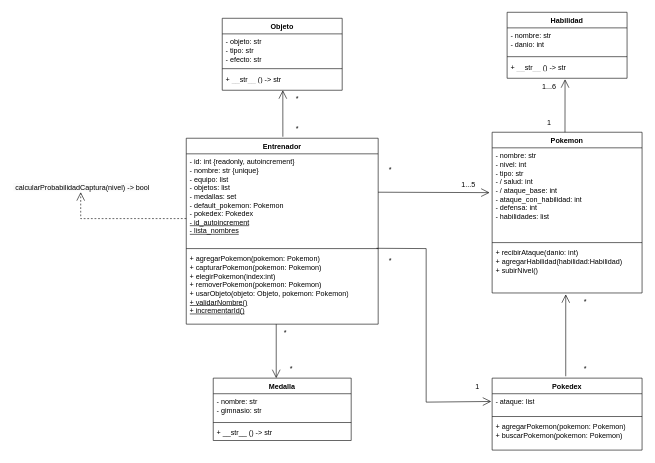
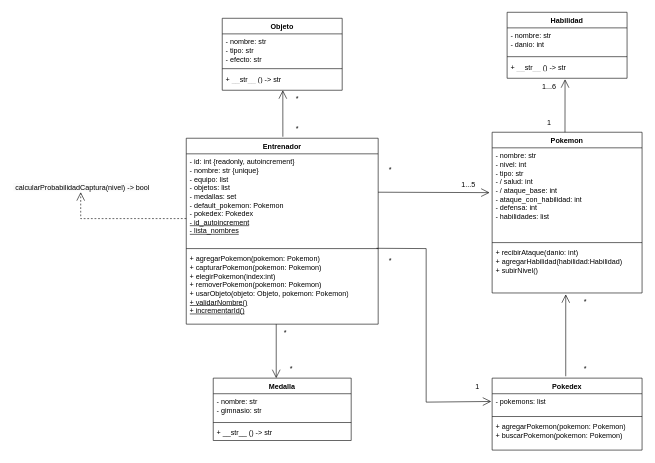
(249, 51) -> (249, 51)
(519, 402) -> (523, 402)
